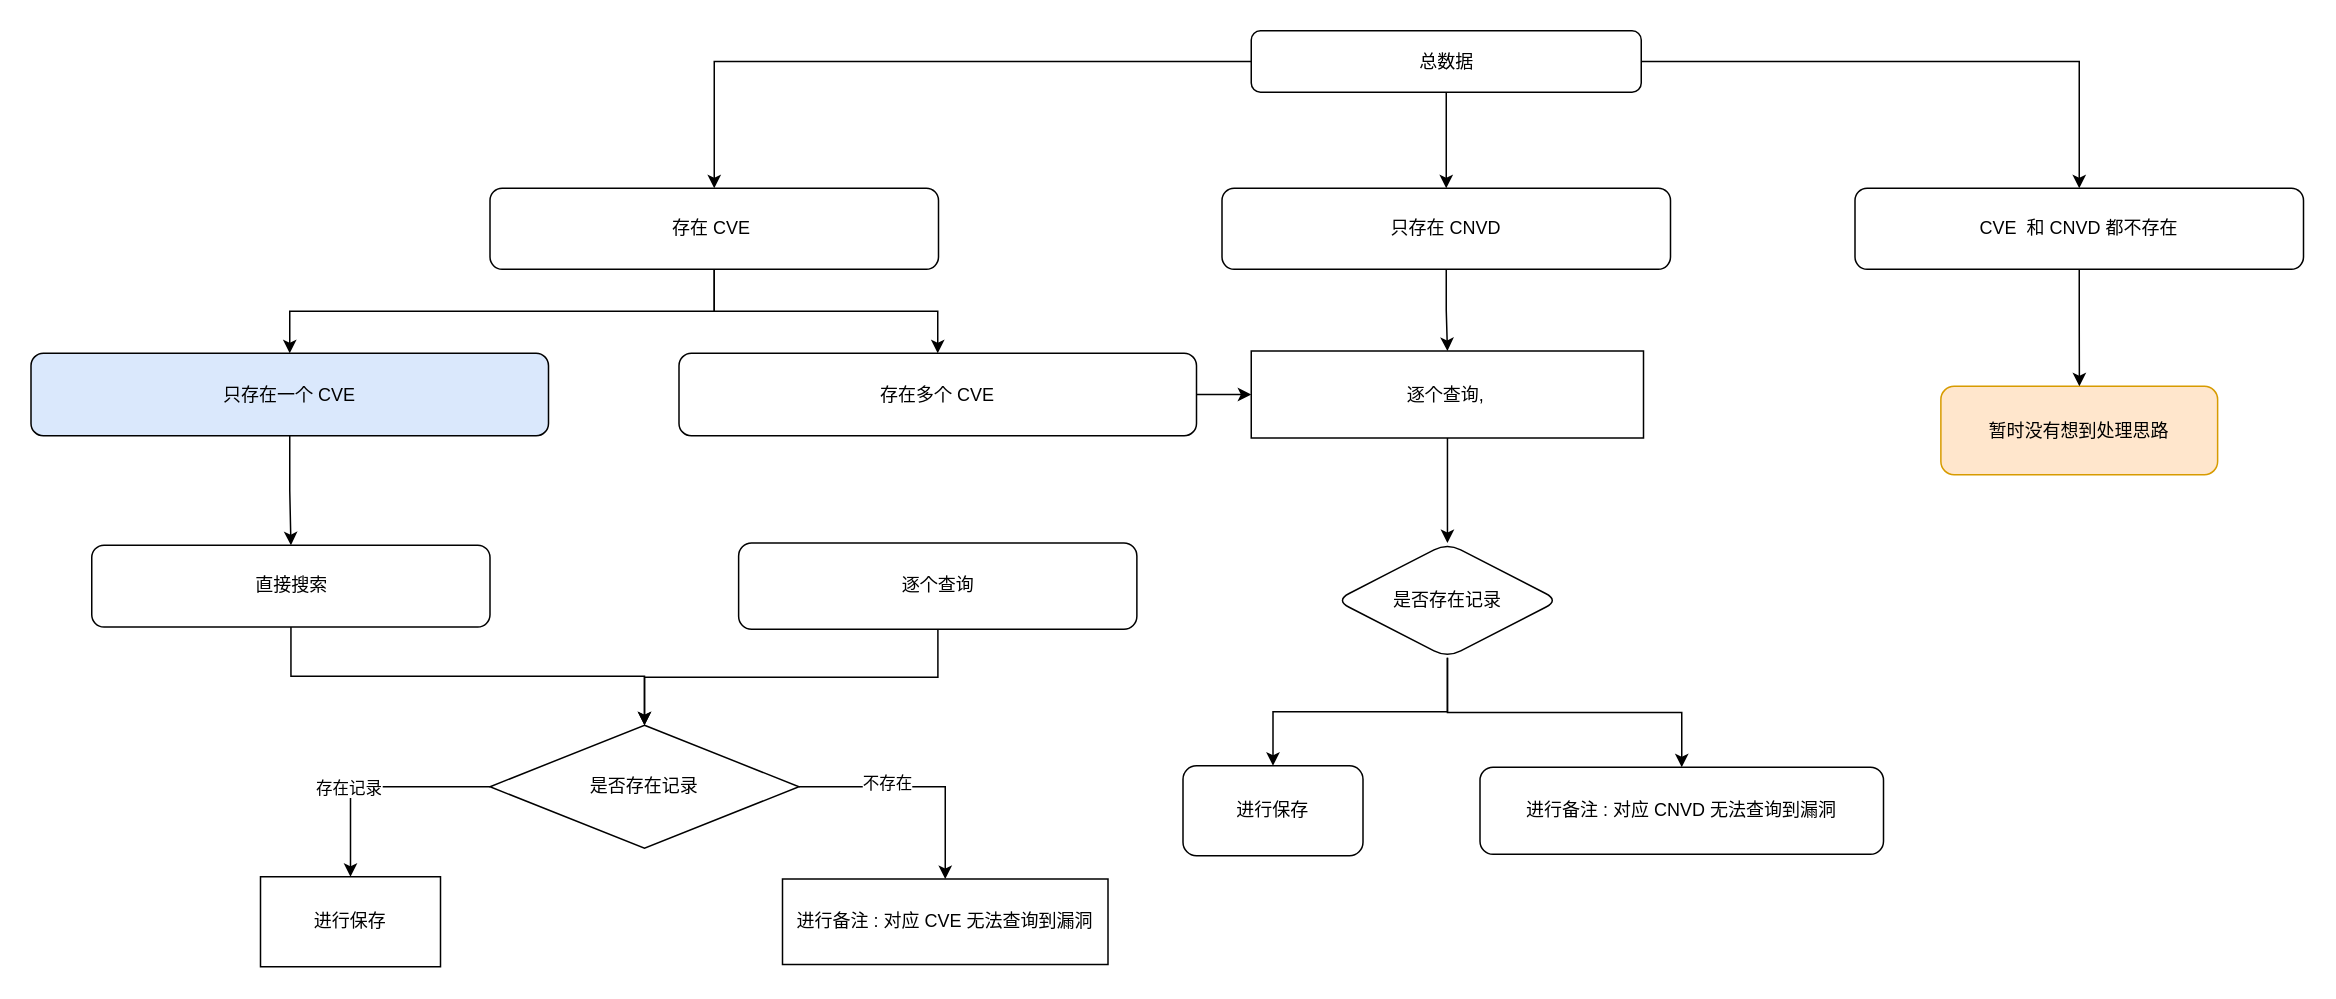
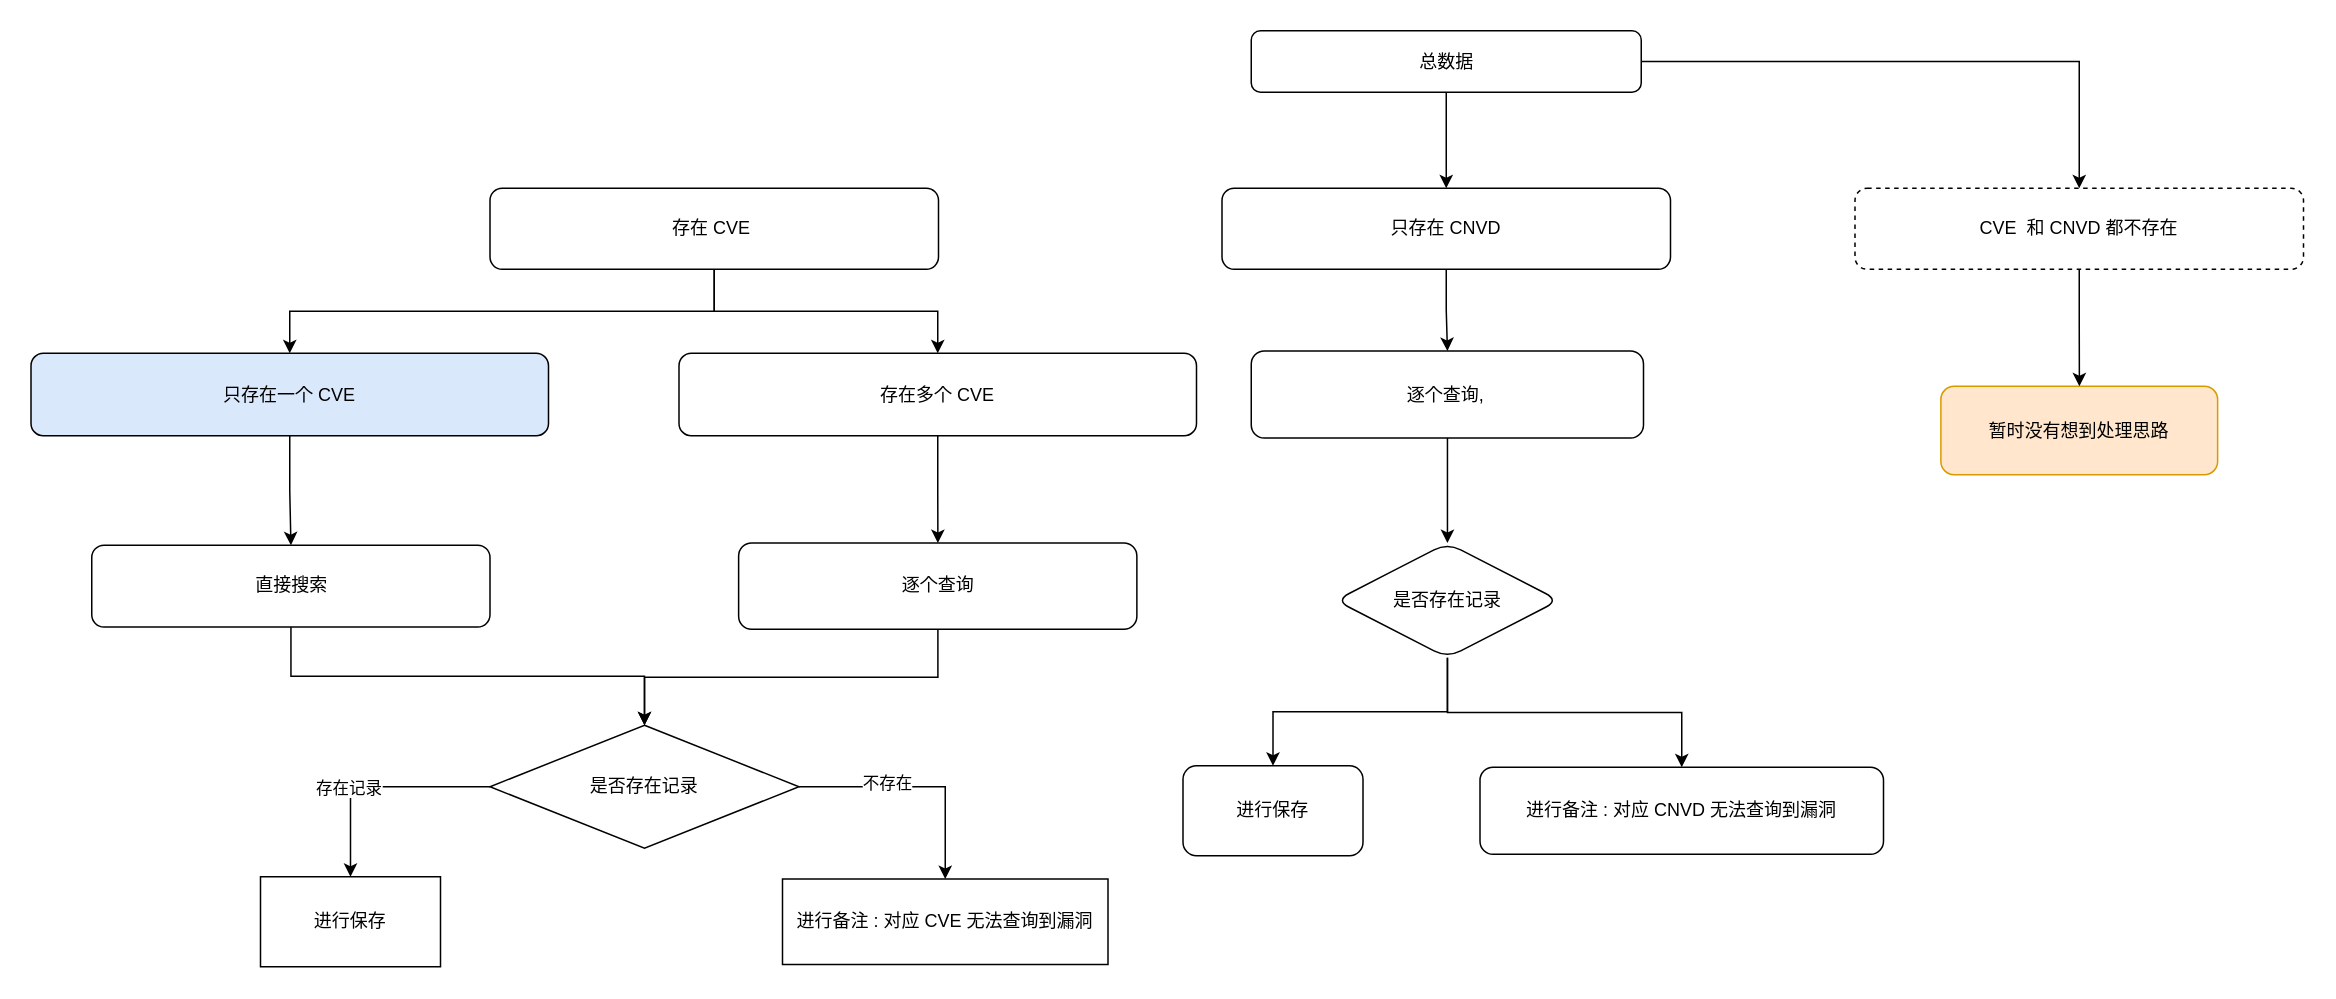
(924, 62) -> none
(2079, 229) -> (2079, 229)
(1223, 395) -> (938, 484)
(1447, 395) -> (1447, 395)
